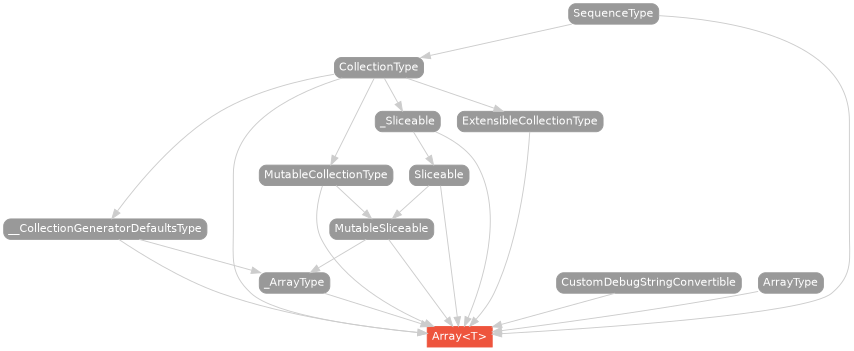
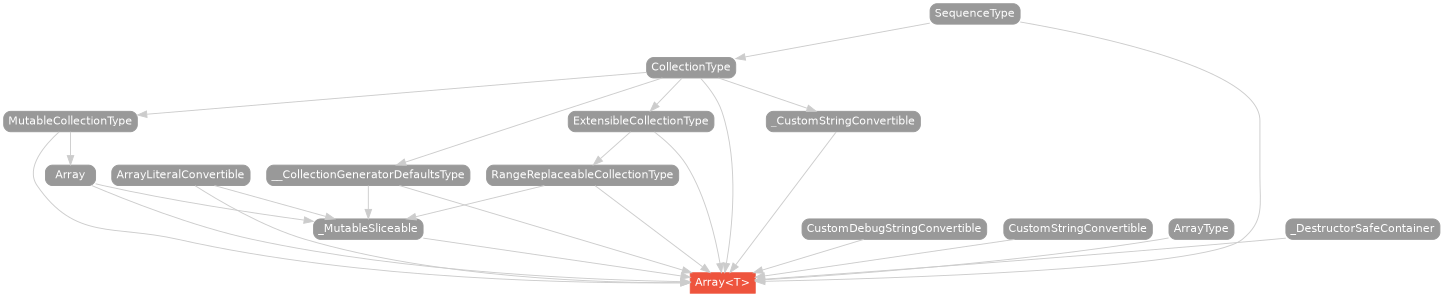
(408, 122) -> (843, 122)
none -> (181, 175)
(439, 175) -> none
none -> (583, 175)
(382, 229) -> (71, 175)
none -> (1078, 229)
none -> (1363, 229)
(295, 283) -> (368, 229)
